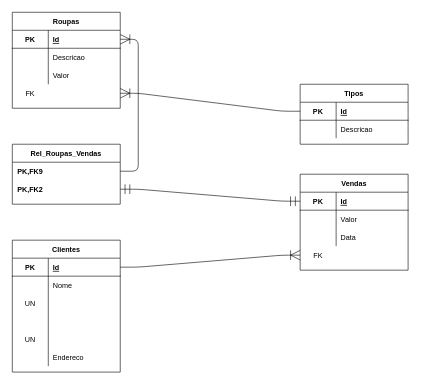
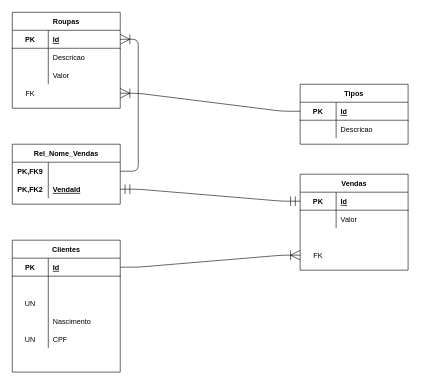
(66, 154) -> (66, 154)
none -> (84, 189)
(372, 237) -> none
(84, 285) -> none
none -> (84, 321)
none -> (84, 339)
(84, 357) -> none
